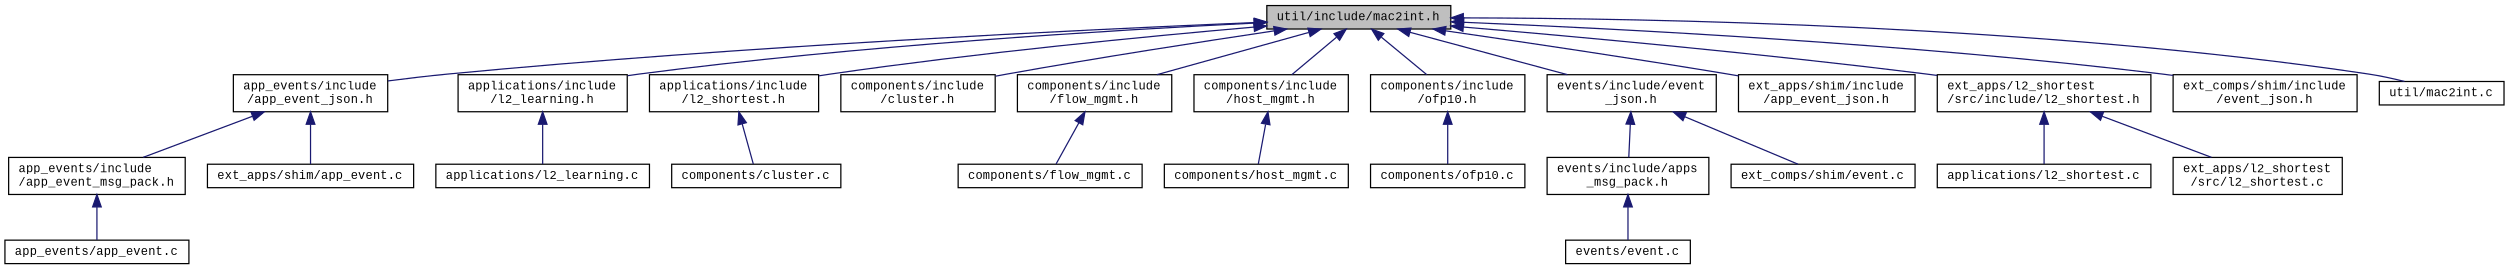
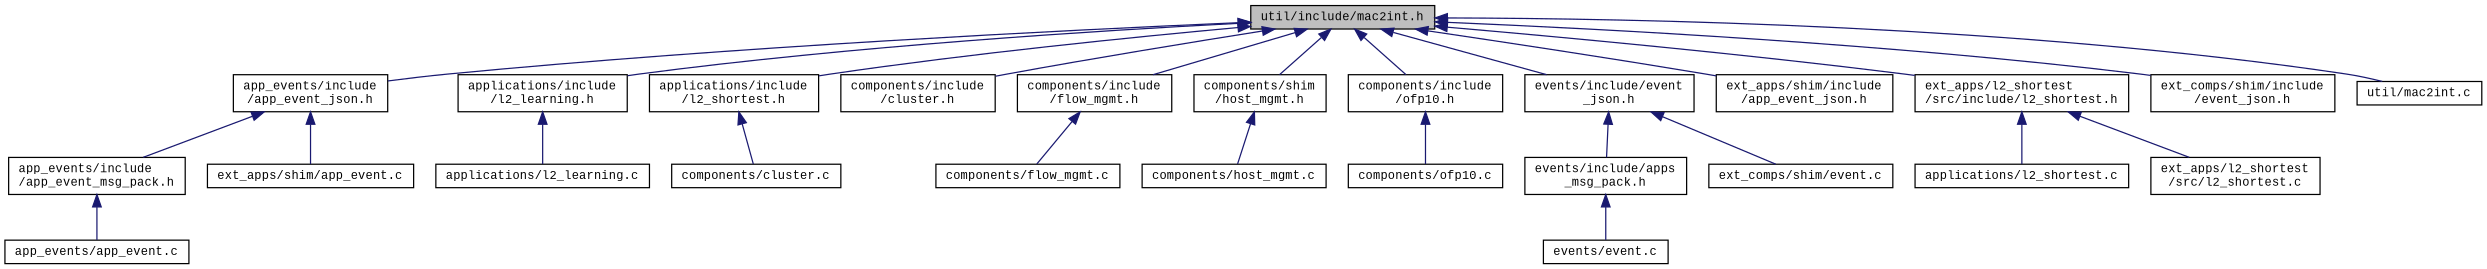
(1271, 93) -> (1260, 93)
